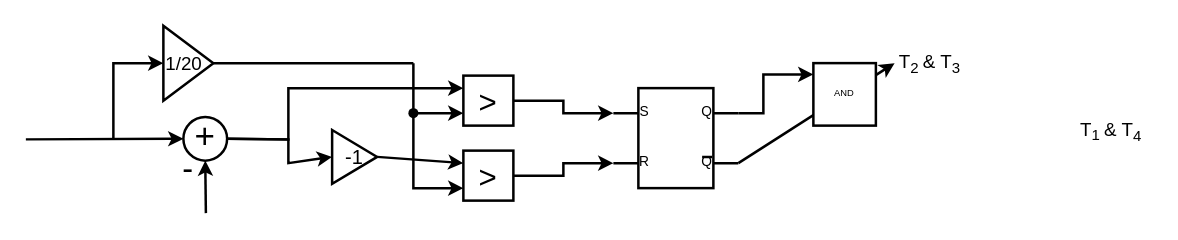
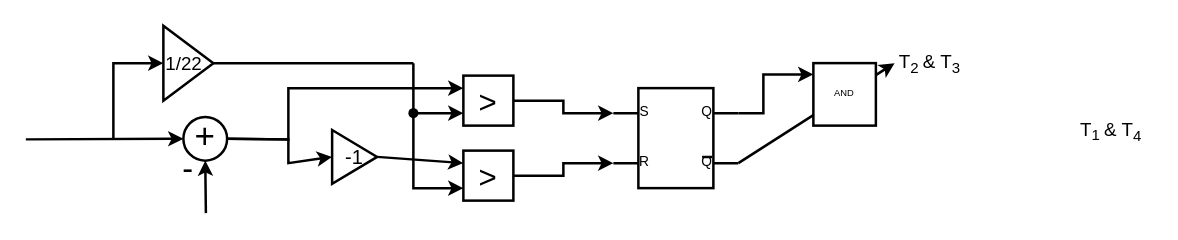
(182, 63) -> (182, 63)
